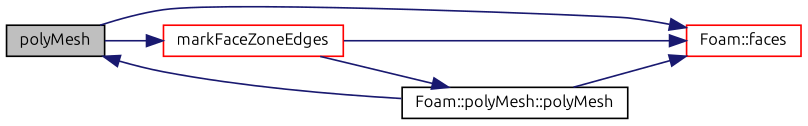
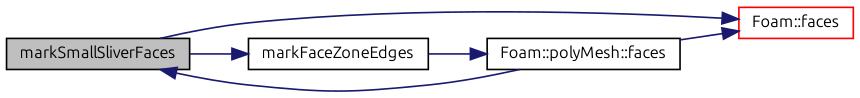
(56, 41) -> (98, 54)
(253, 41) -> (338, 54)
(507, 41) -> none
(515, 103) -> (584, 54)
